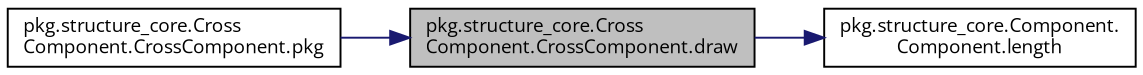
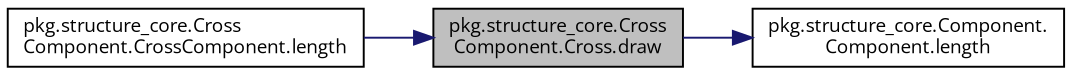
(174, 38) -> (186, 38)
(582, 38) -> (558, 38)
